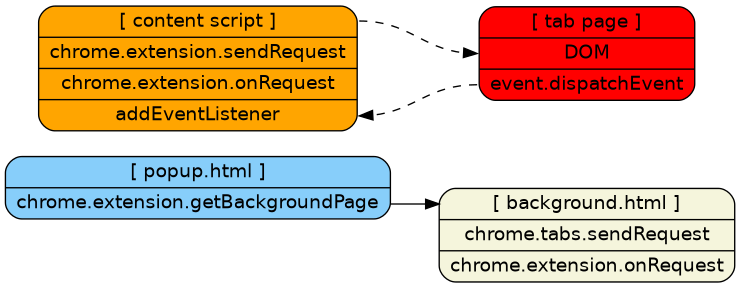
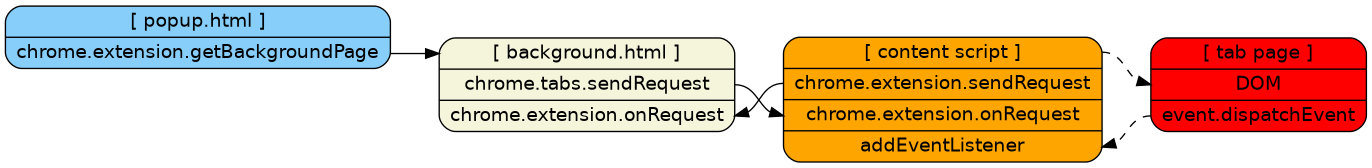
none -> (753, 93)
none -> (764, 93)
